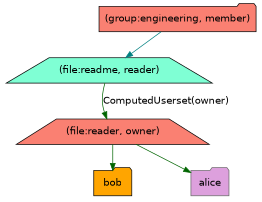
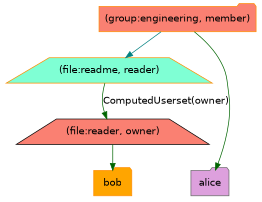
(178, 19) -> (178, 19)
(109, 70) -> (109, 70)
(160, 157) -> (229, 93)
(113, 183) -> (113, 183)
